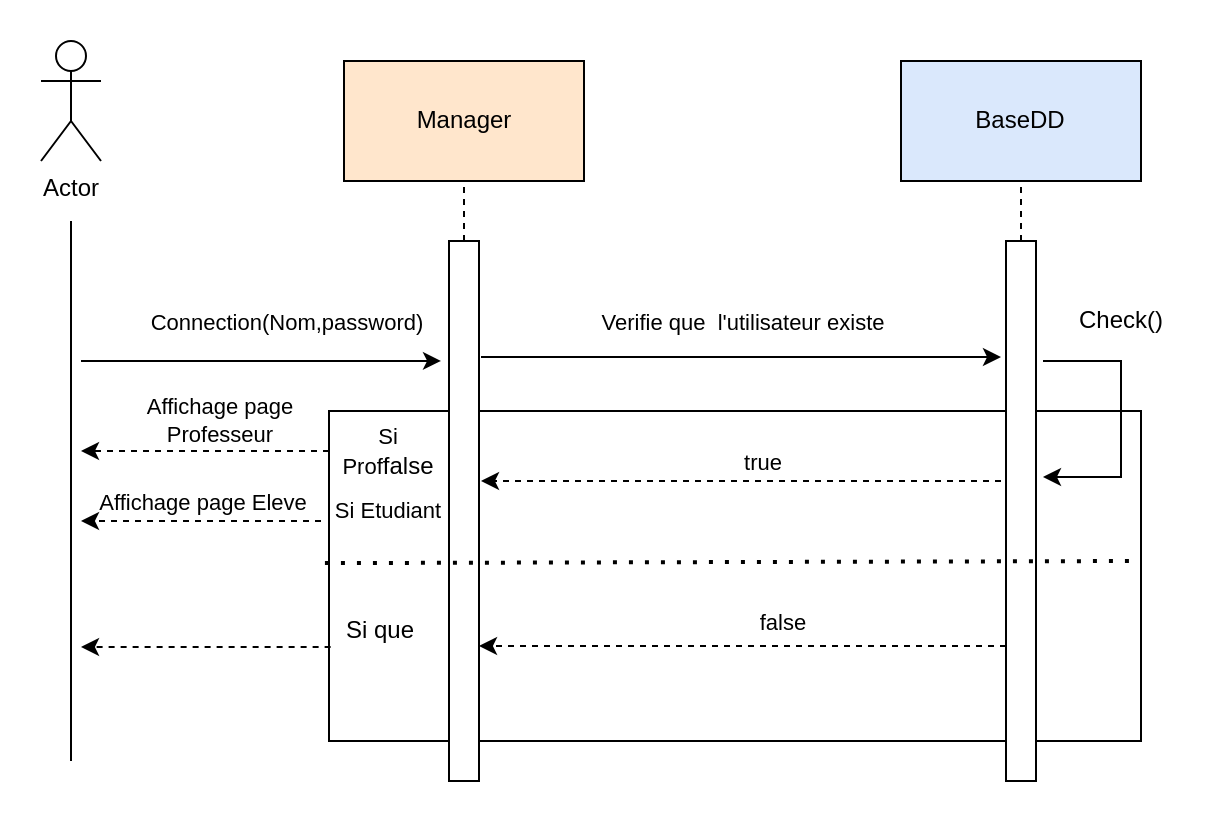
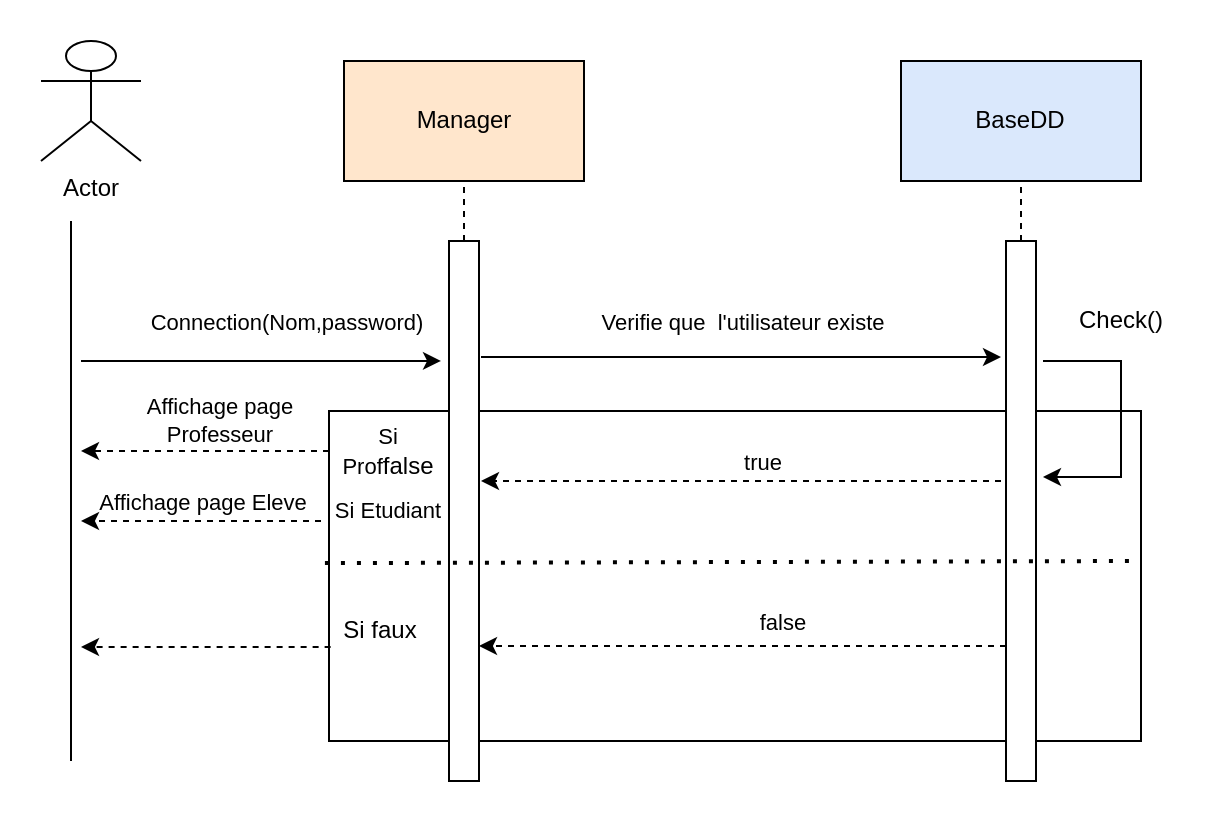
(71, 101) -> (91, 101)
(381, 631) -> (381, 631)
